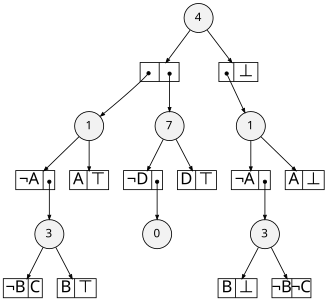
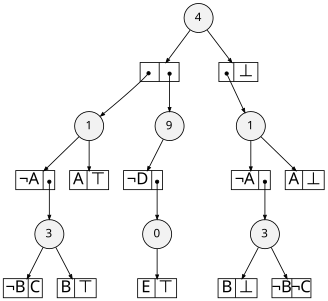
(170, 126) -> (170, 126)
(197, 180) -> none
none -> (157, 288)
